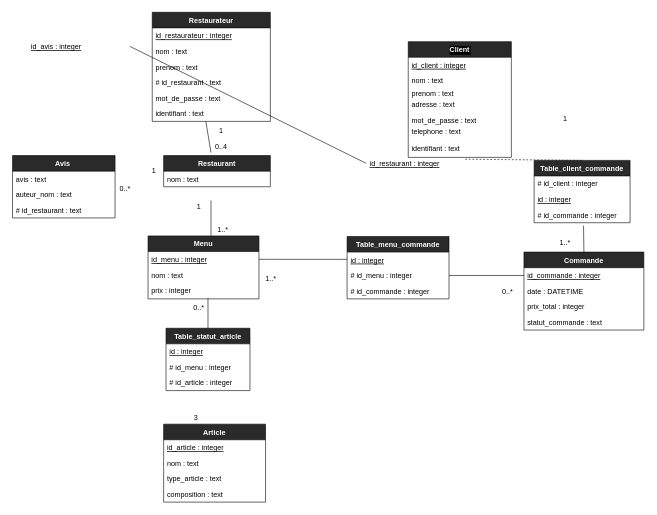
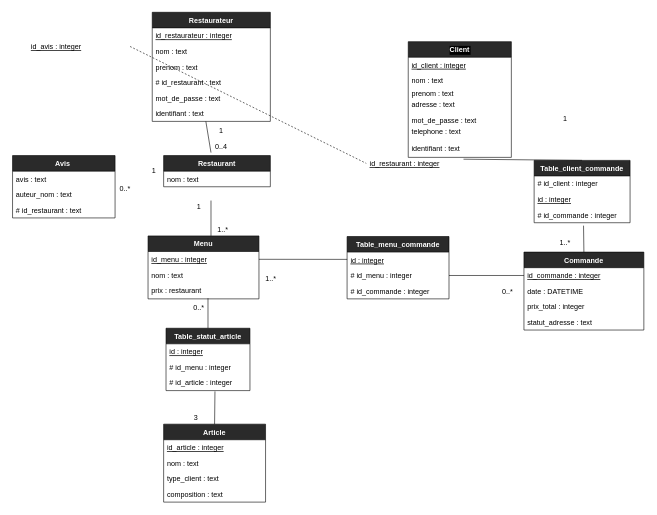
(272, 117) -> (272, 117)
(503, 160) -> (503, 160)
(175, 291) -> (182, 291)
(569, 323) -> (567, 323)
none -> (215, 408)
(200, 479) -> (198, 479)
